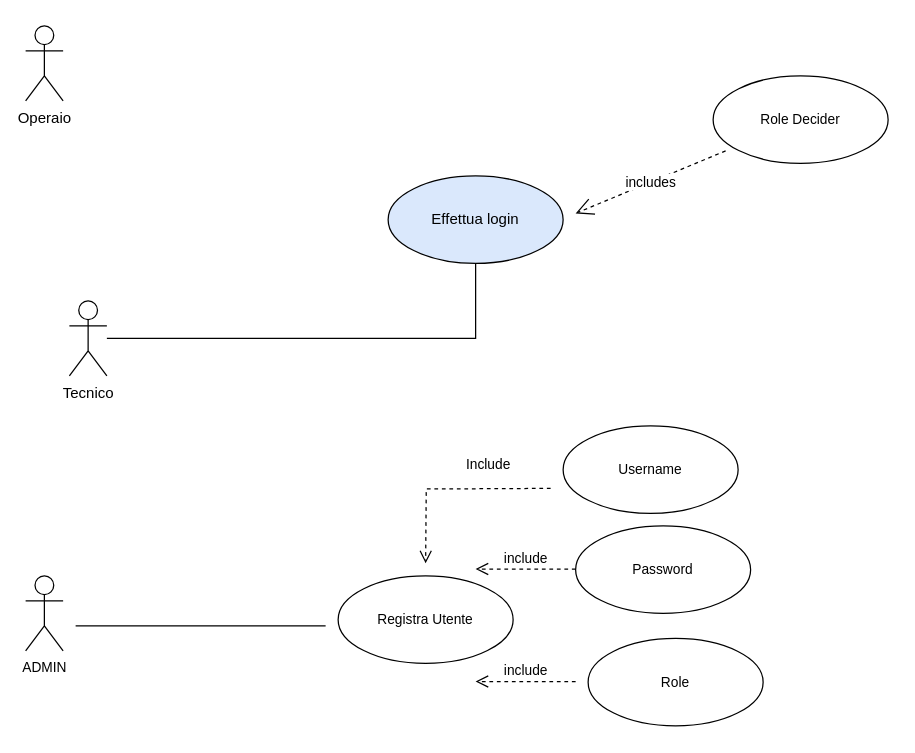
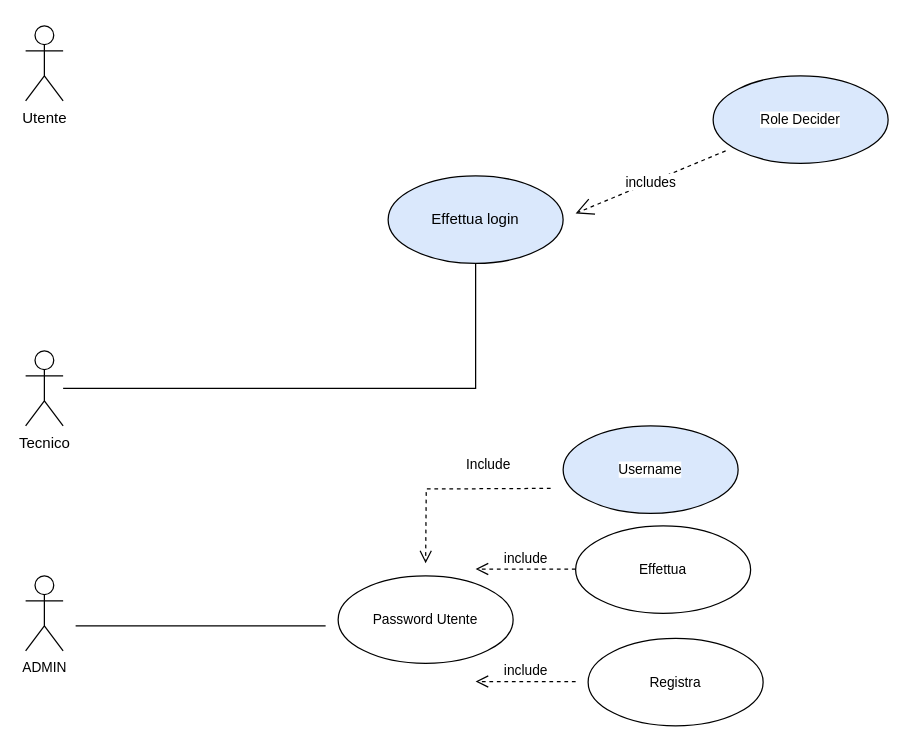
(45, 118) -> (45, 118)
(801, 119) -> (801, 119)
(88, 338) -> (44, 388)
(651, 469) -> (651, 469)
(663, 569) -> (663, 569)
(426, 619) -> (426, 619)
(676, 682) -> (676, 682)
